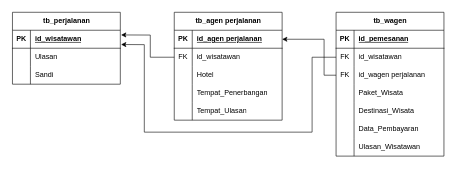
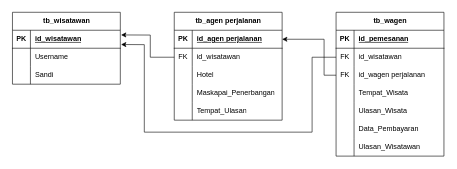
(67, 21) -> (67, 21)
(46, 57) -> (51, 57)
(233, 93) -> (236, 93)
(382, 93) -> (384, 93)
(389, 111) -> (383, 111)
